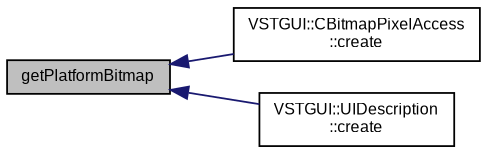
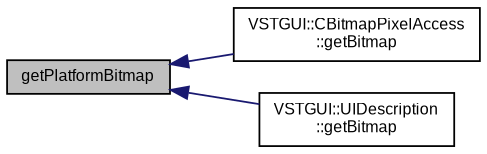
(357, 35) -> (357, 35)
(357, 120) -> (357, 120)
